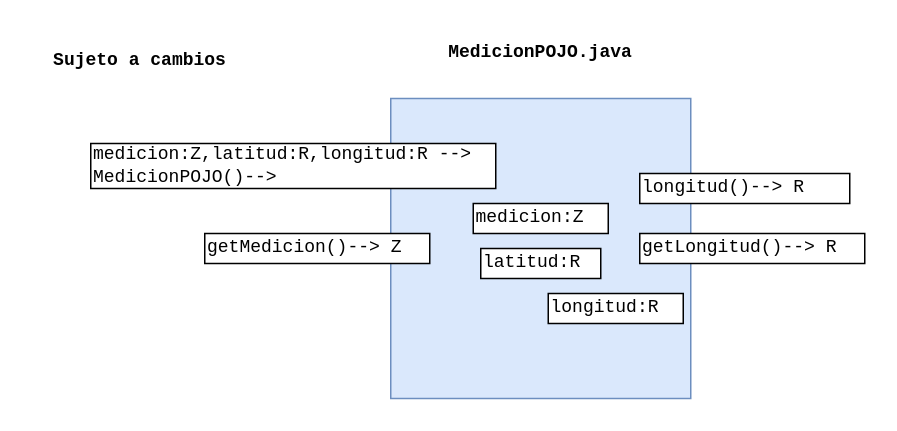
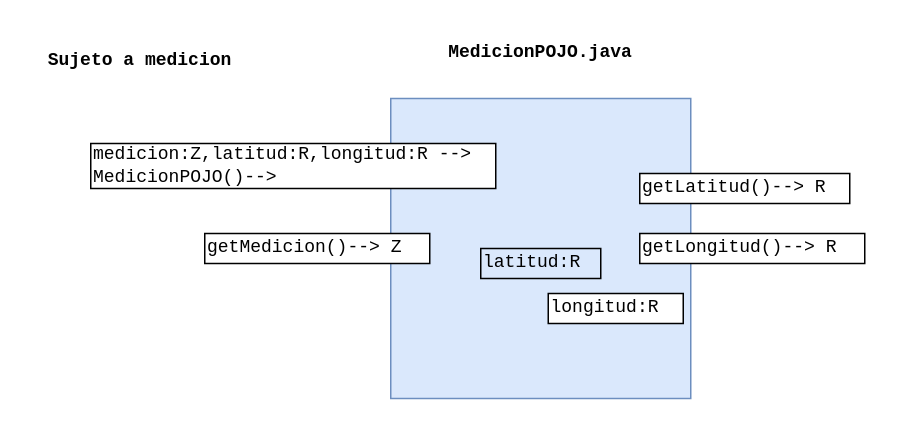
(140, 61) -> (140, 61)
(711, 188) -> (724, 188)
(541, 218) -> none
(541, 263) -> (541, 263)
